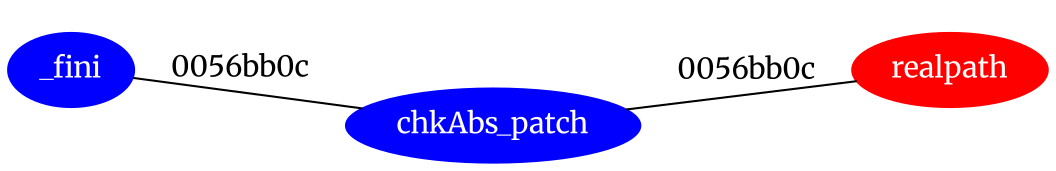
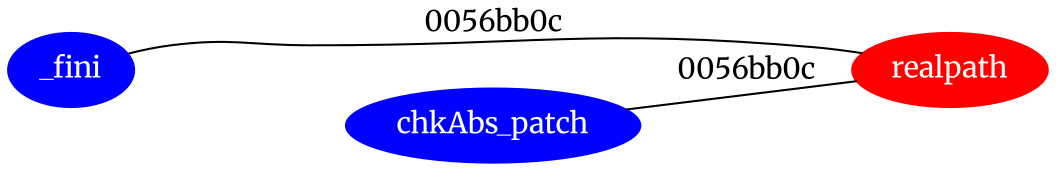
(248, 93) -> (495, 41)
